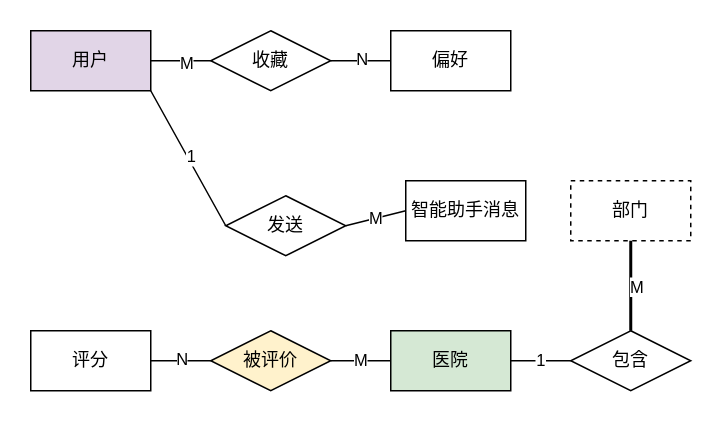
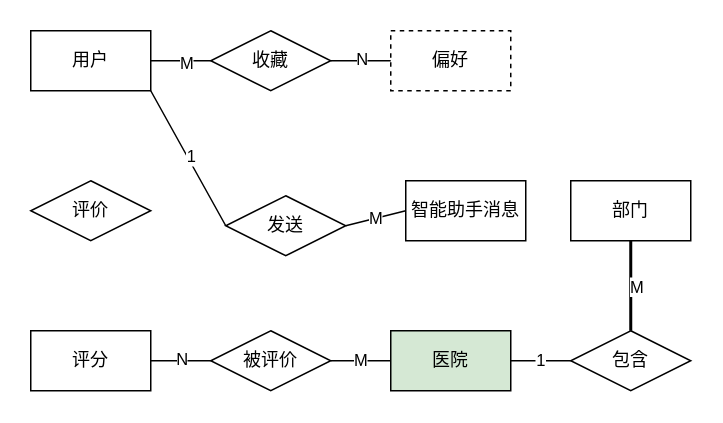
(91, 61) -> (91, 61)
(451, 61) -> (451, 61)
none -> (91, 211)
(631, 211) -> (631, 211)
(271, 361) -> (271, 361)
